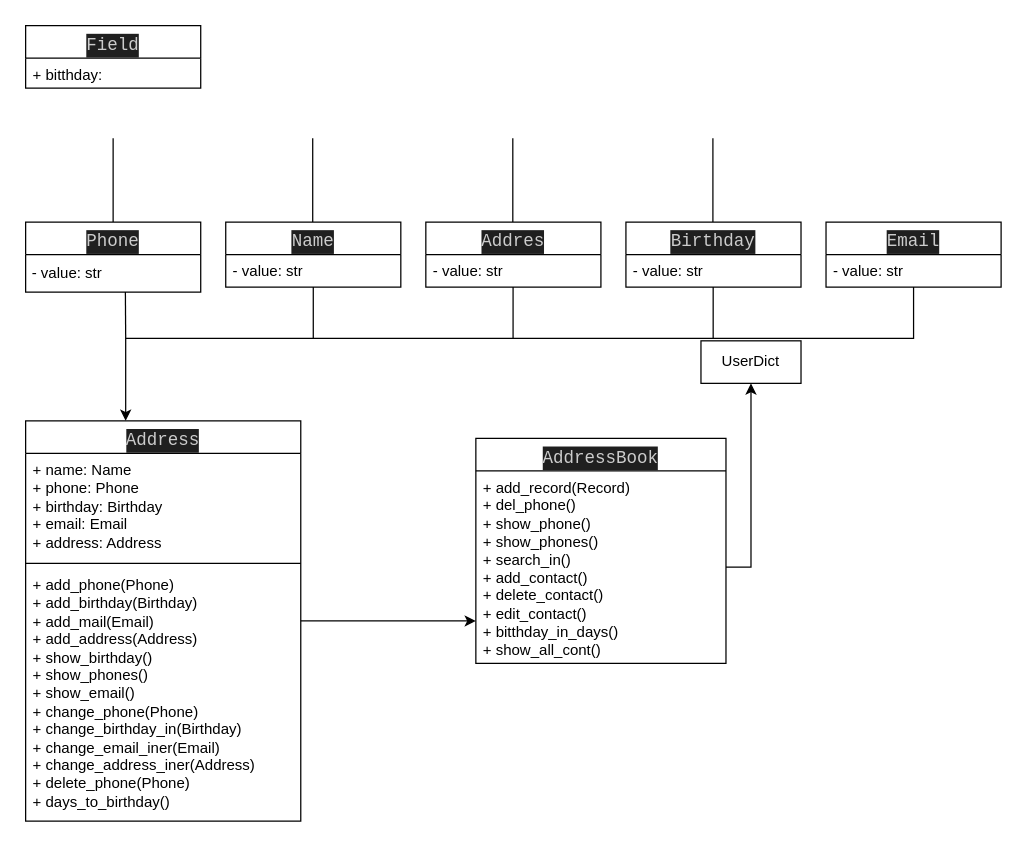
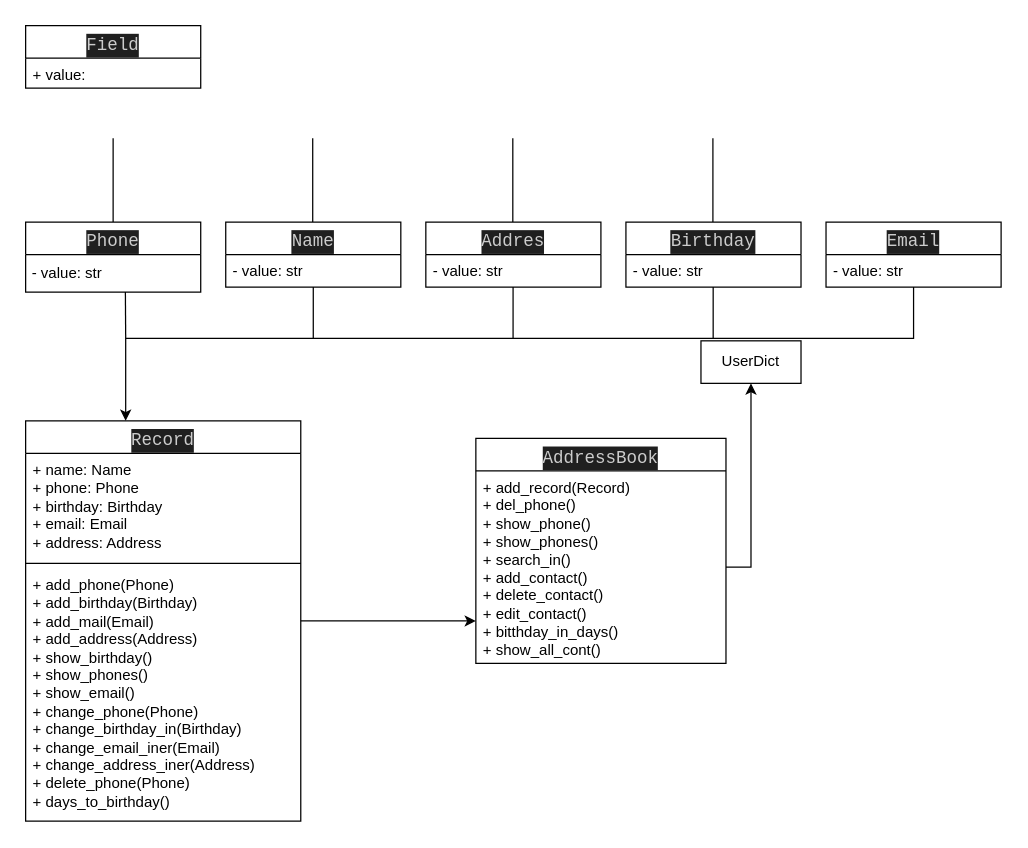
(73, 76) -> (61, 76)
(163, 438) -> (163, 438)
